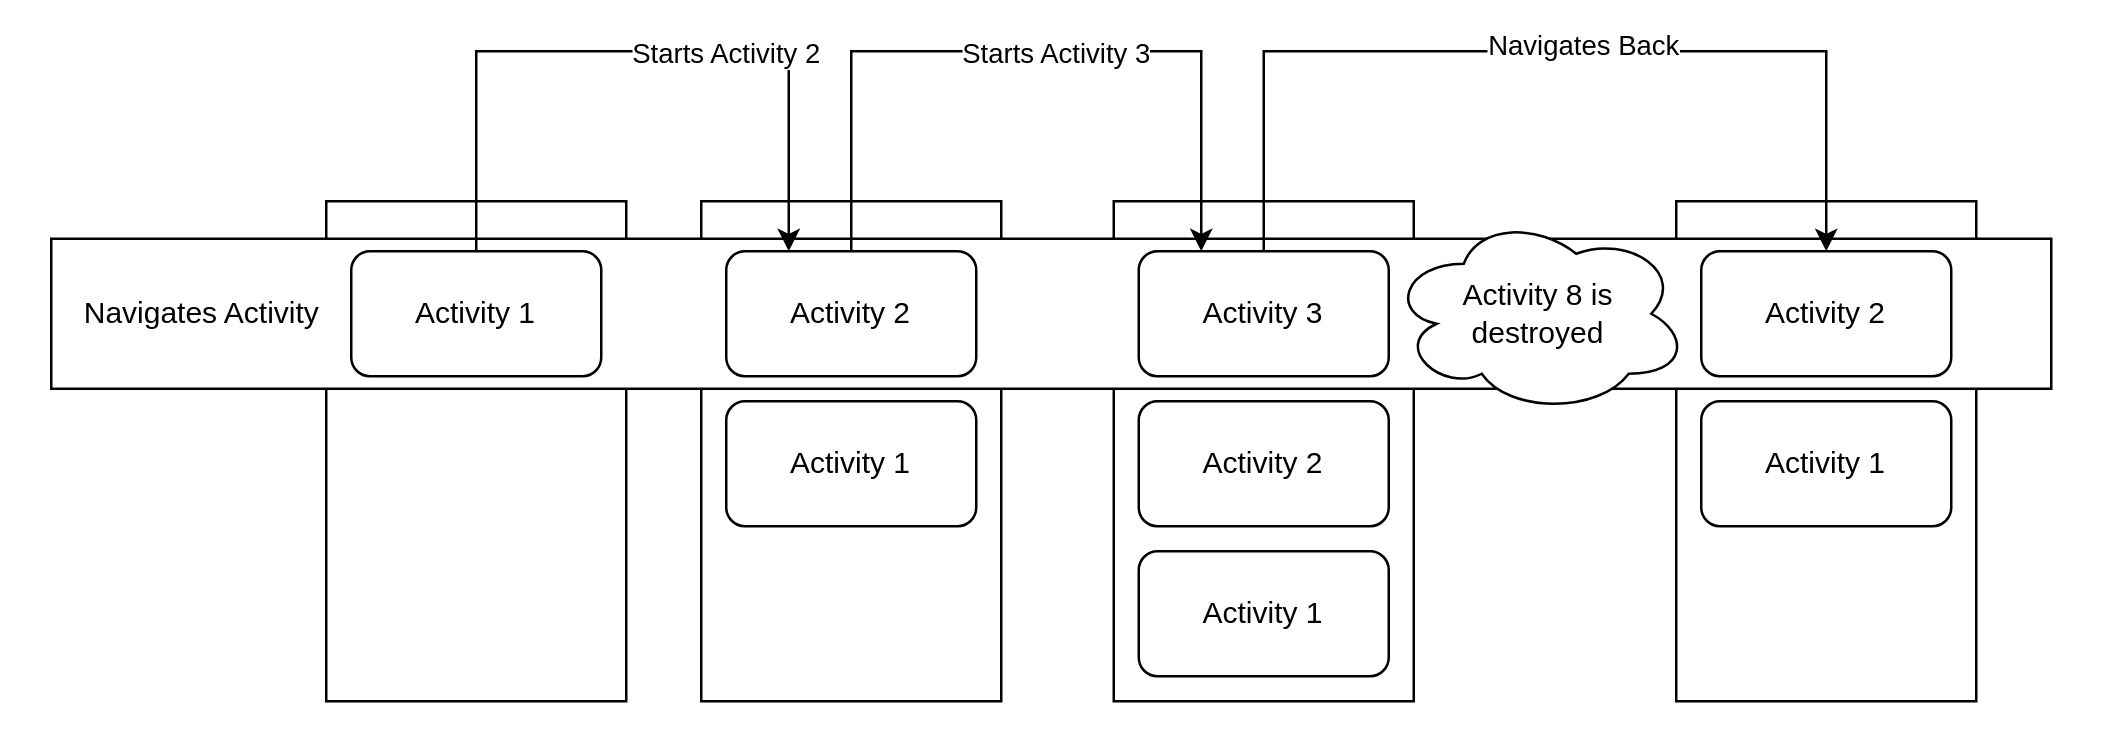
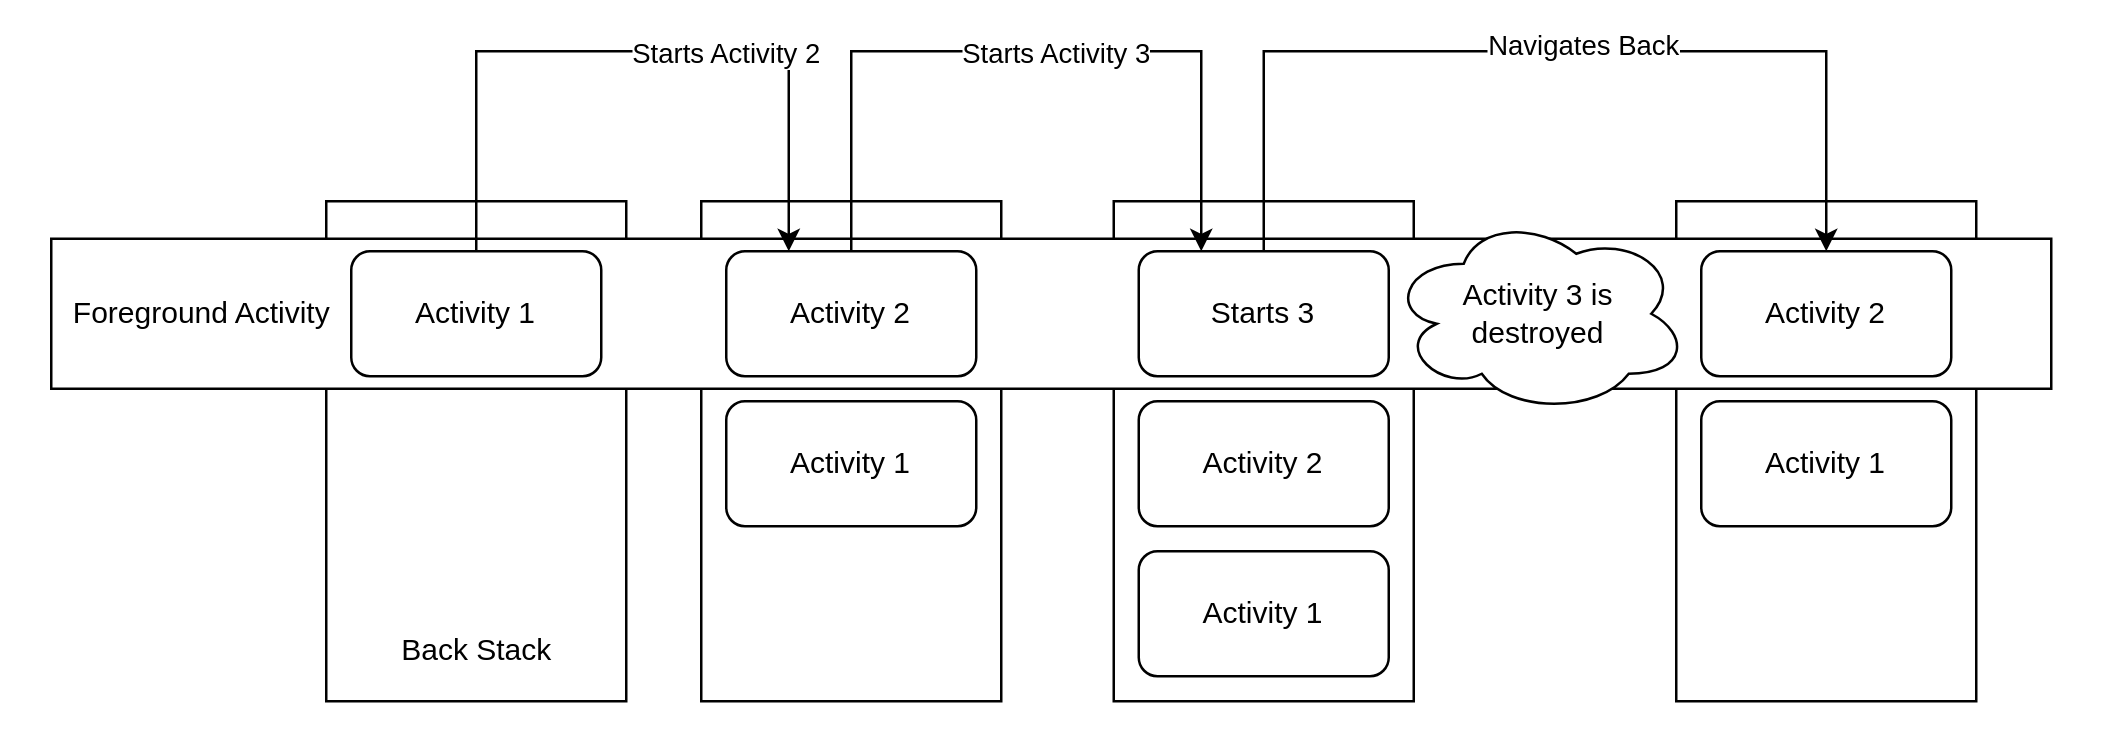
(203, 314) -> (203, 314)
(1264, 314) -> (1264, 314)
(1539, 314) -> (1539, 314)
none -> (476, 651)
